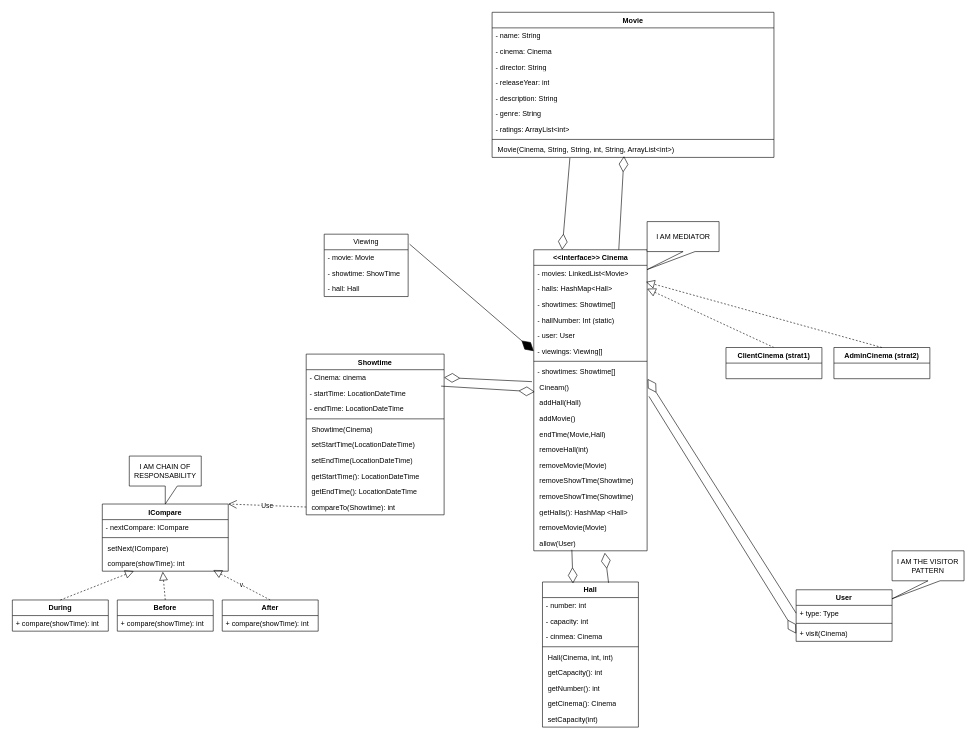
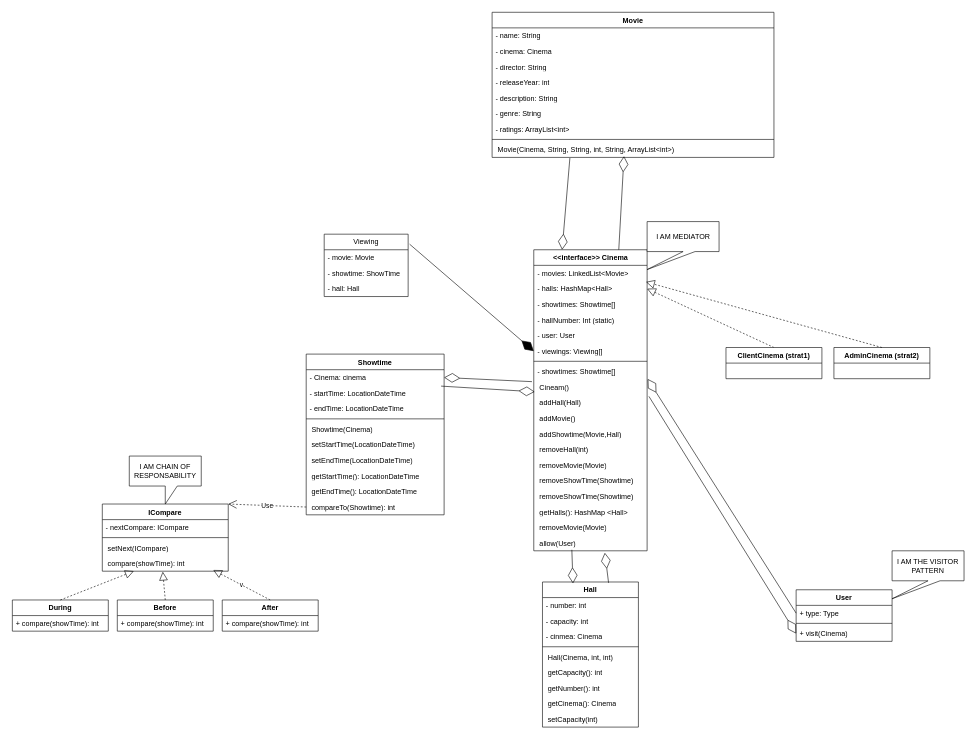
(572, 435) -> (580, 435)
